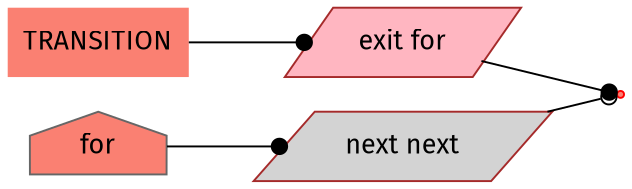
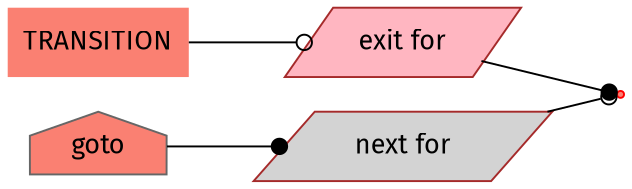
(242, 42) -> (242, 42)
(98, 146) -> (98, 146)
(403, 146) -> (403, 146)
